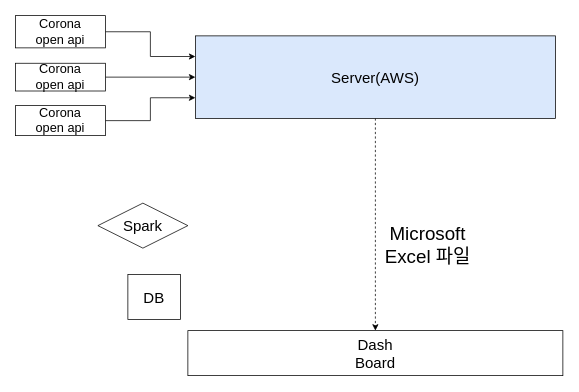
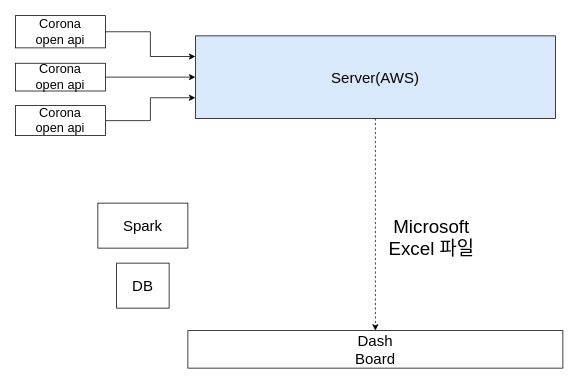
(143, 225) -> (143, 225)
(428, 244) -> (432, 237)
(154, 297) -> (143, 285)
(375, 353) -> (375, 349)
